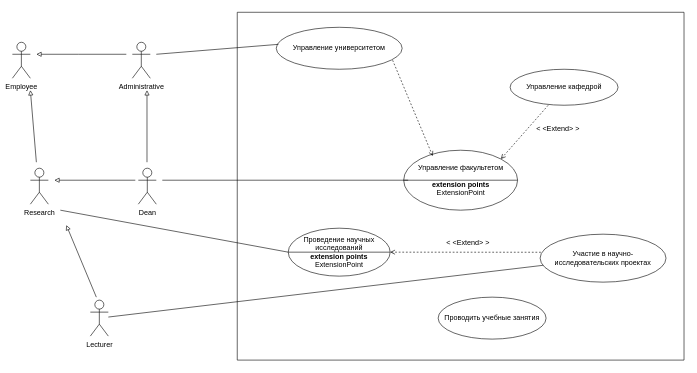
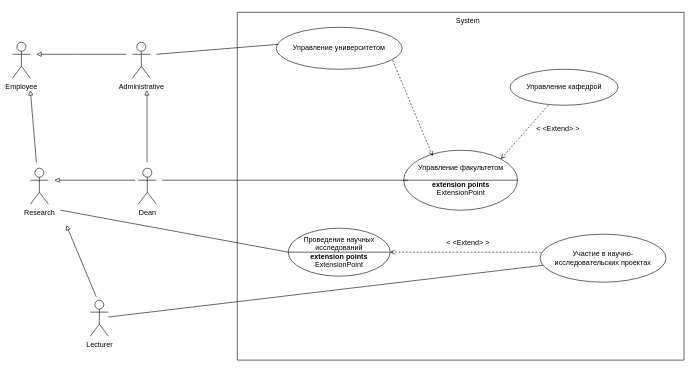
none -> (468, 21)
(492, 318) -> none
